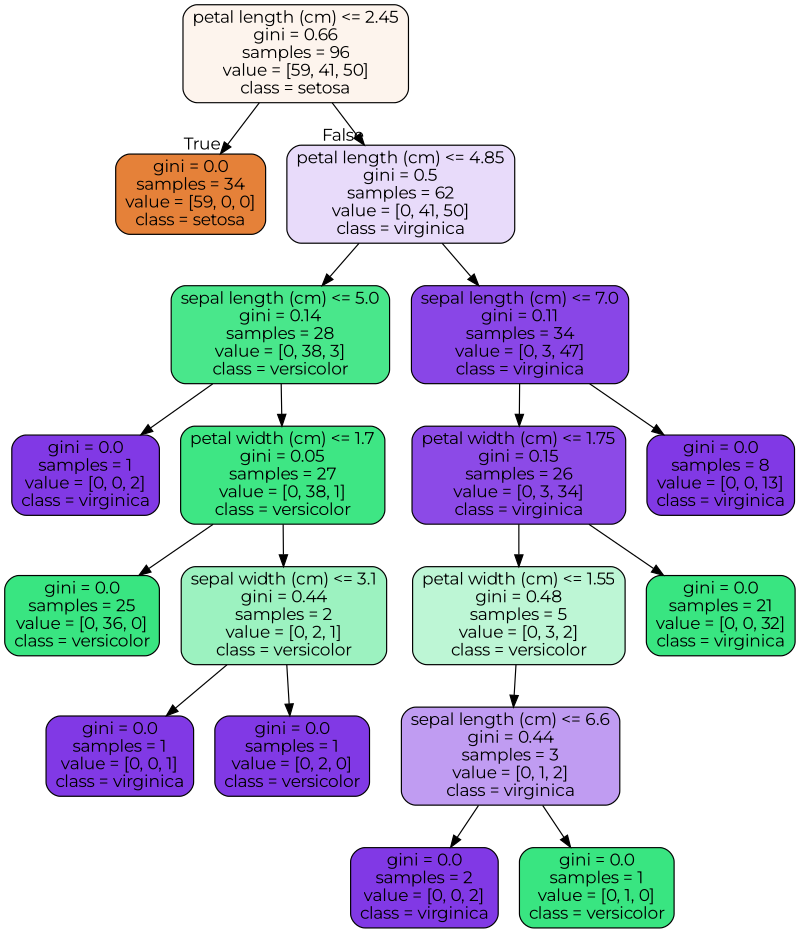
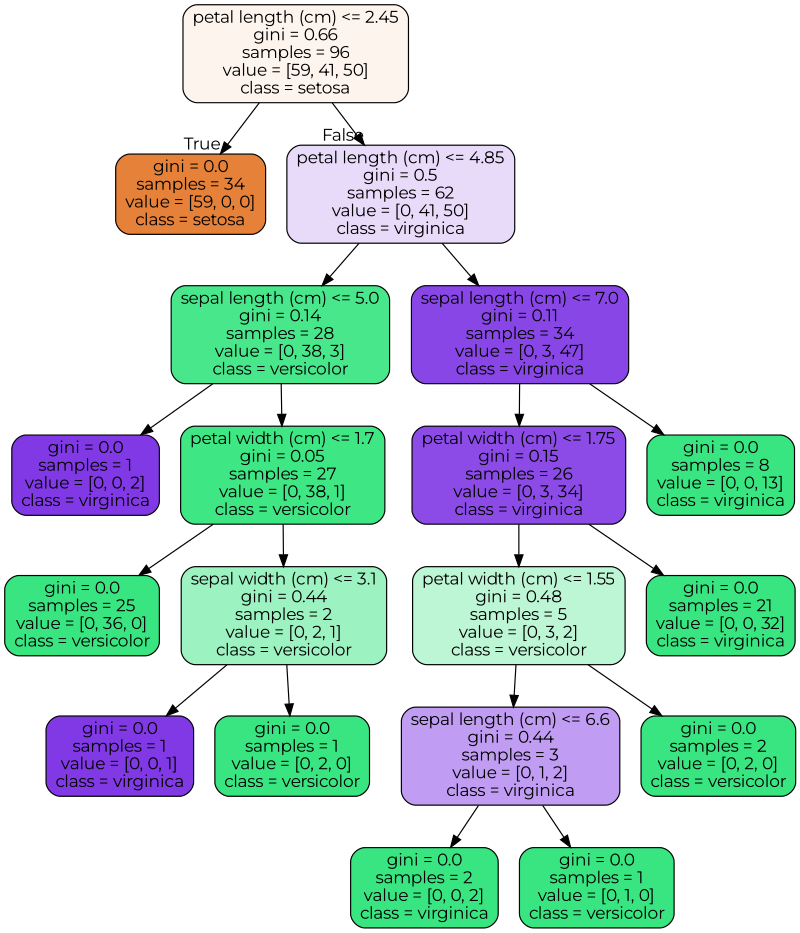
(721, 475) -> (721, 475)
(292, 756) -> (292, 756)
none -> (718, 756)
(424, 888) -> (424, 888)
